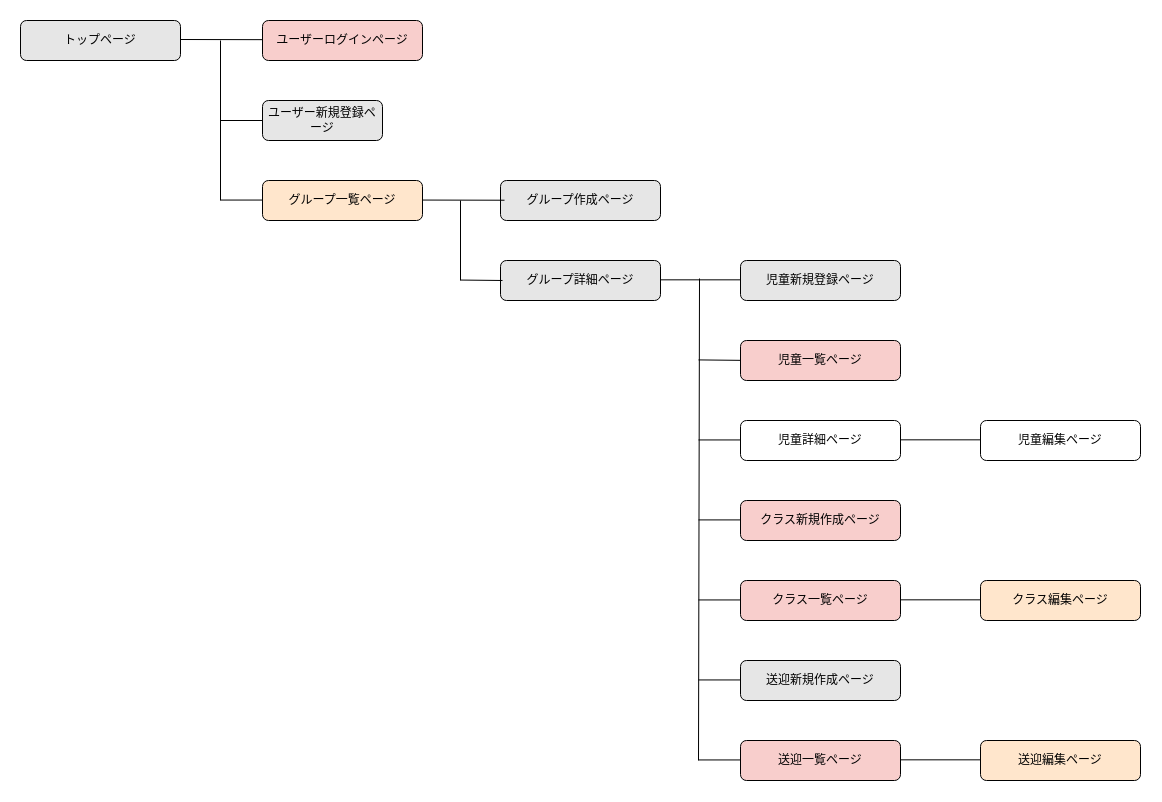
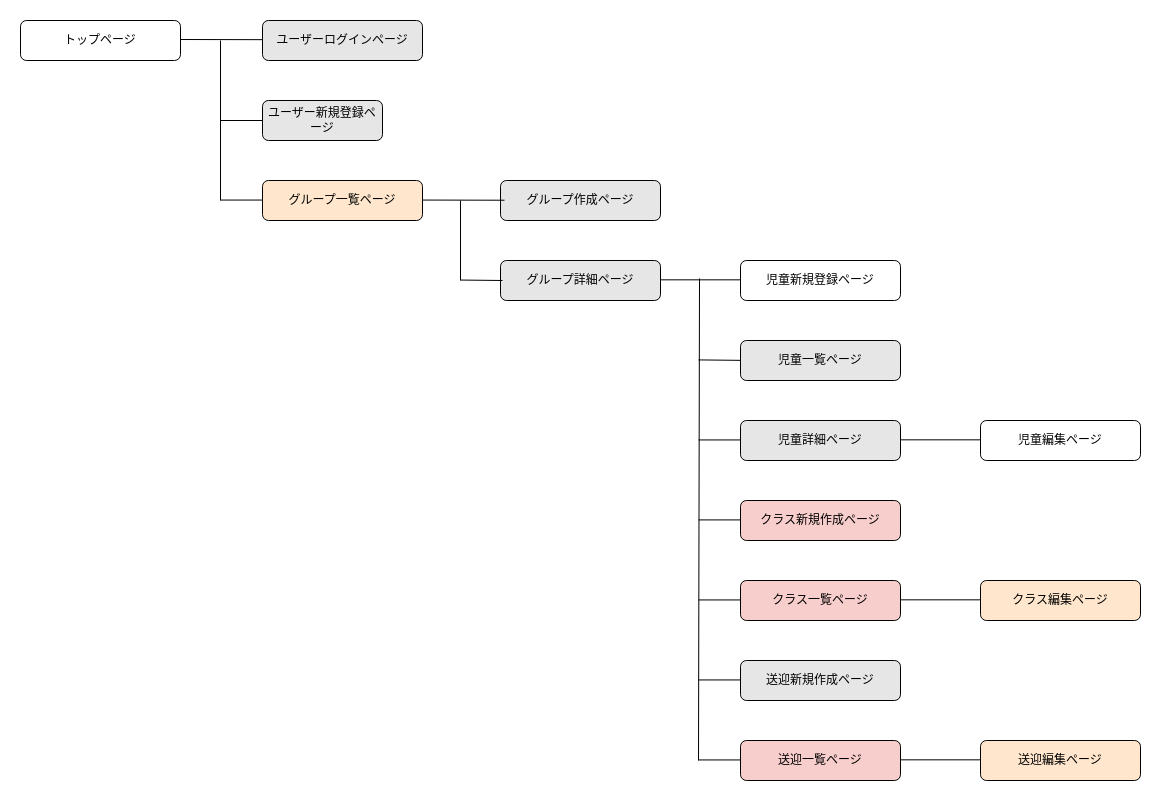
(101, 41) -> (101, 41)
(343, 41) -> (343, 41)
(821, 281) -> (821, 281)
(821, 361) -> (821, 361)
(821, 441) -> (821, 441)
